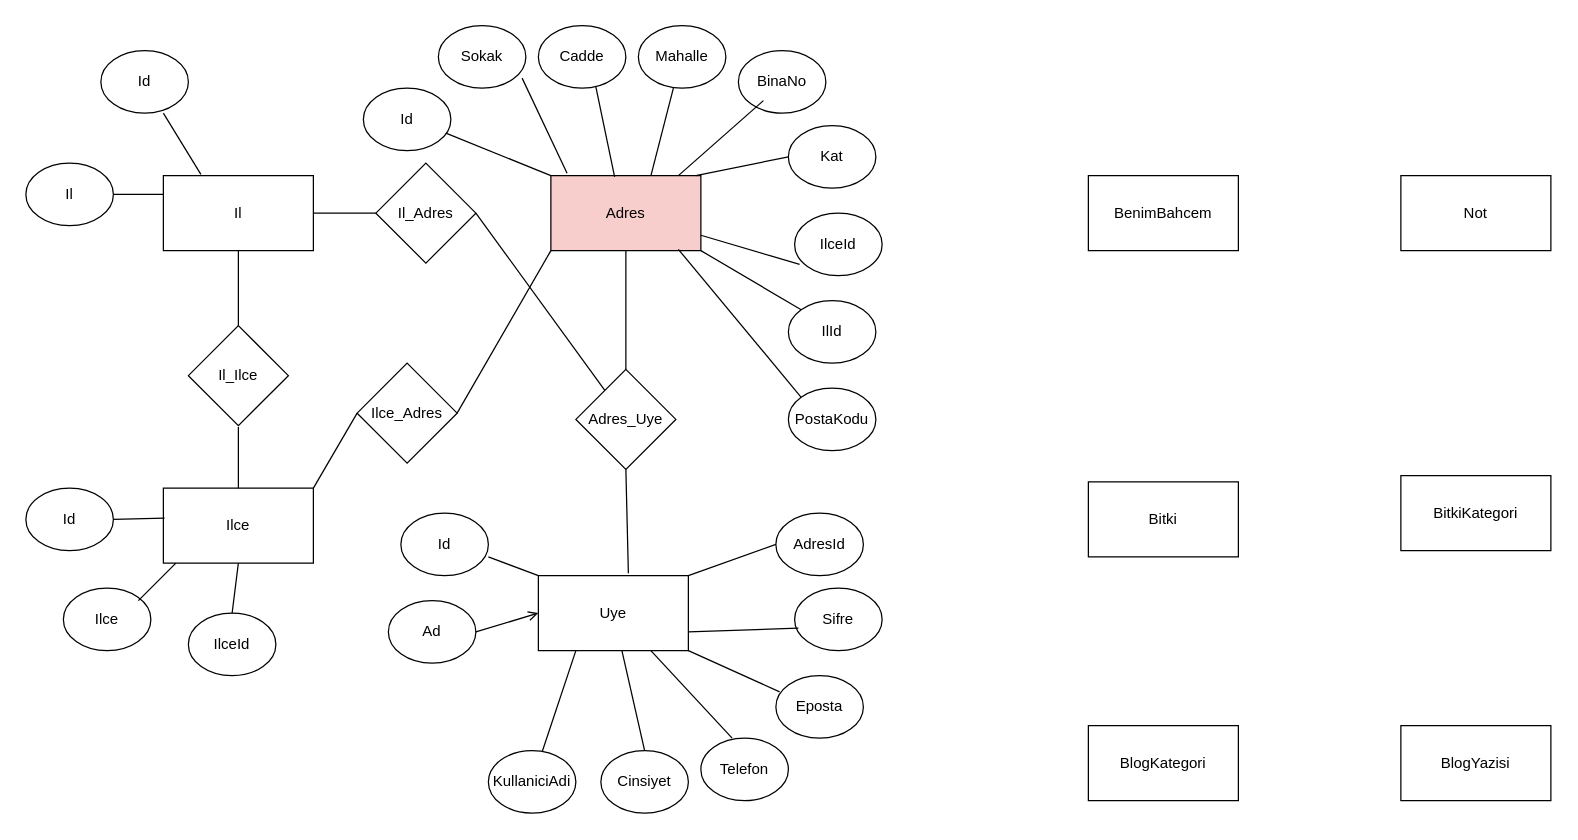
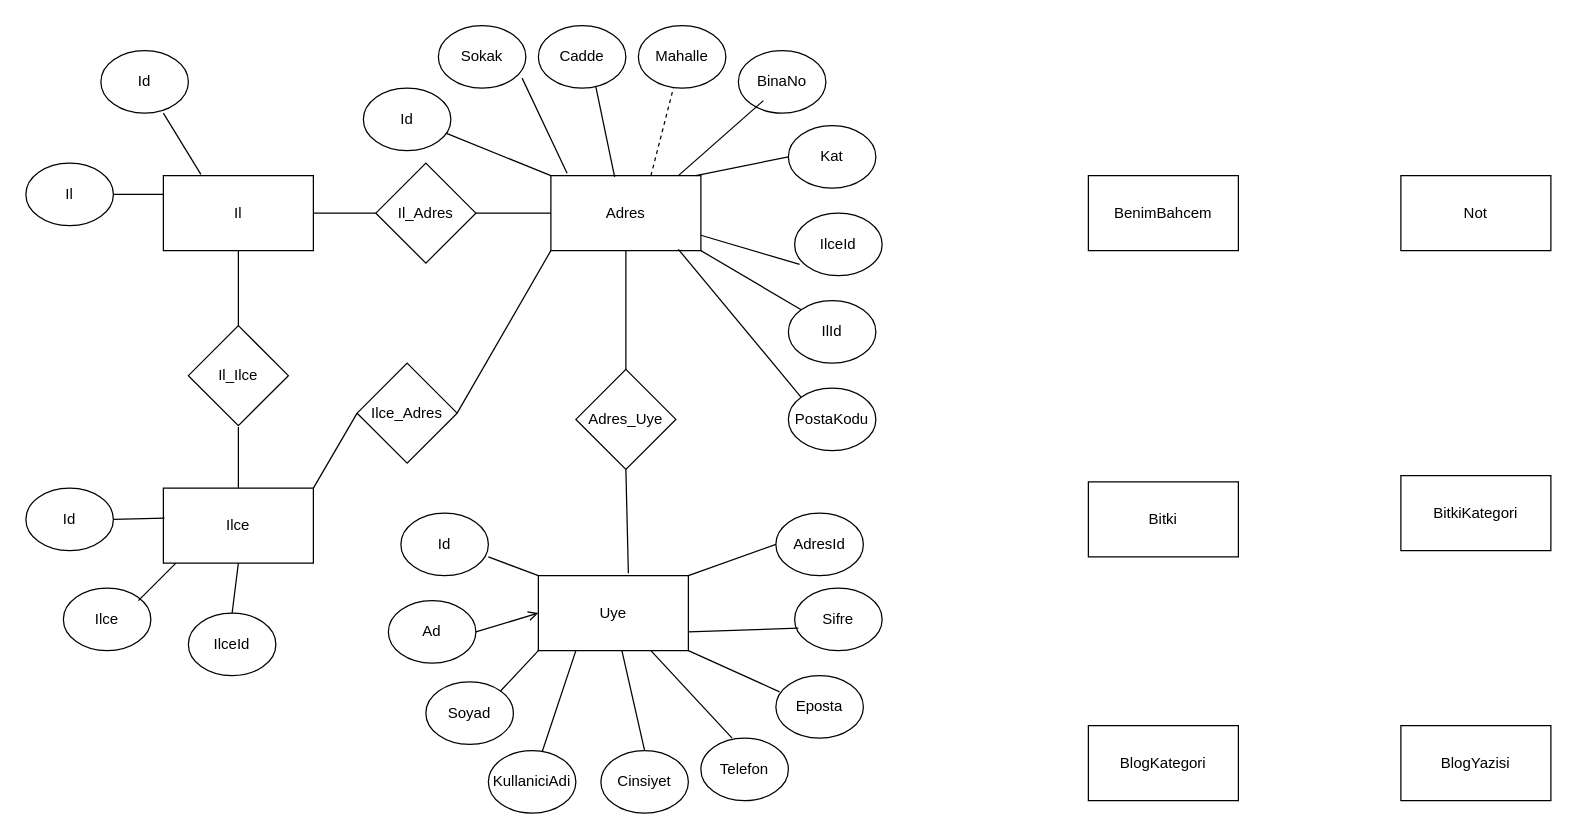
(662, 131) -> (662, 131)
(626, 213) -> (626, 213)
(540, 301) -> (513, 213)
none -> (519, 671)
none -> (469, 713)
